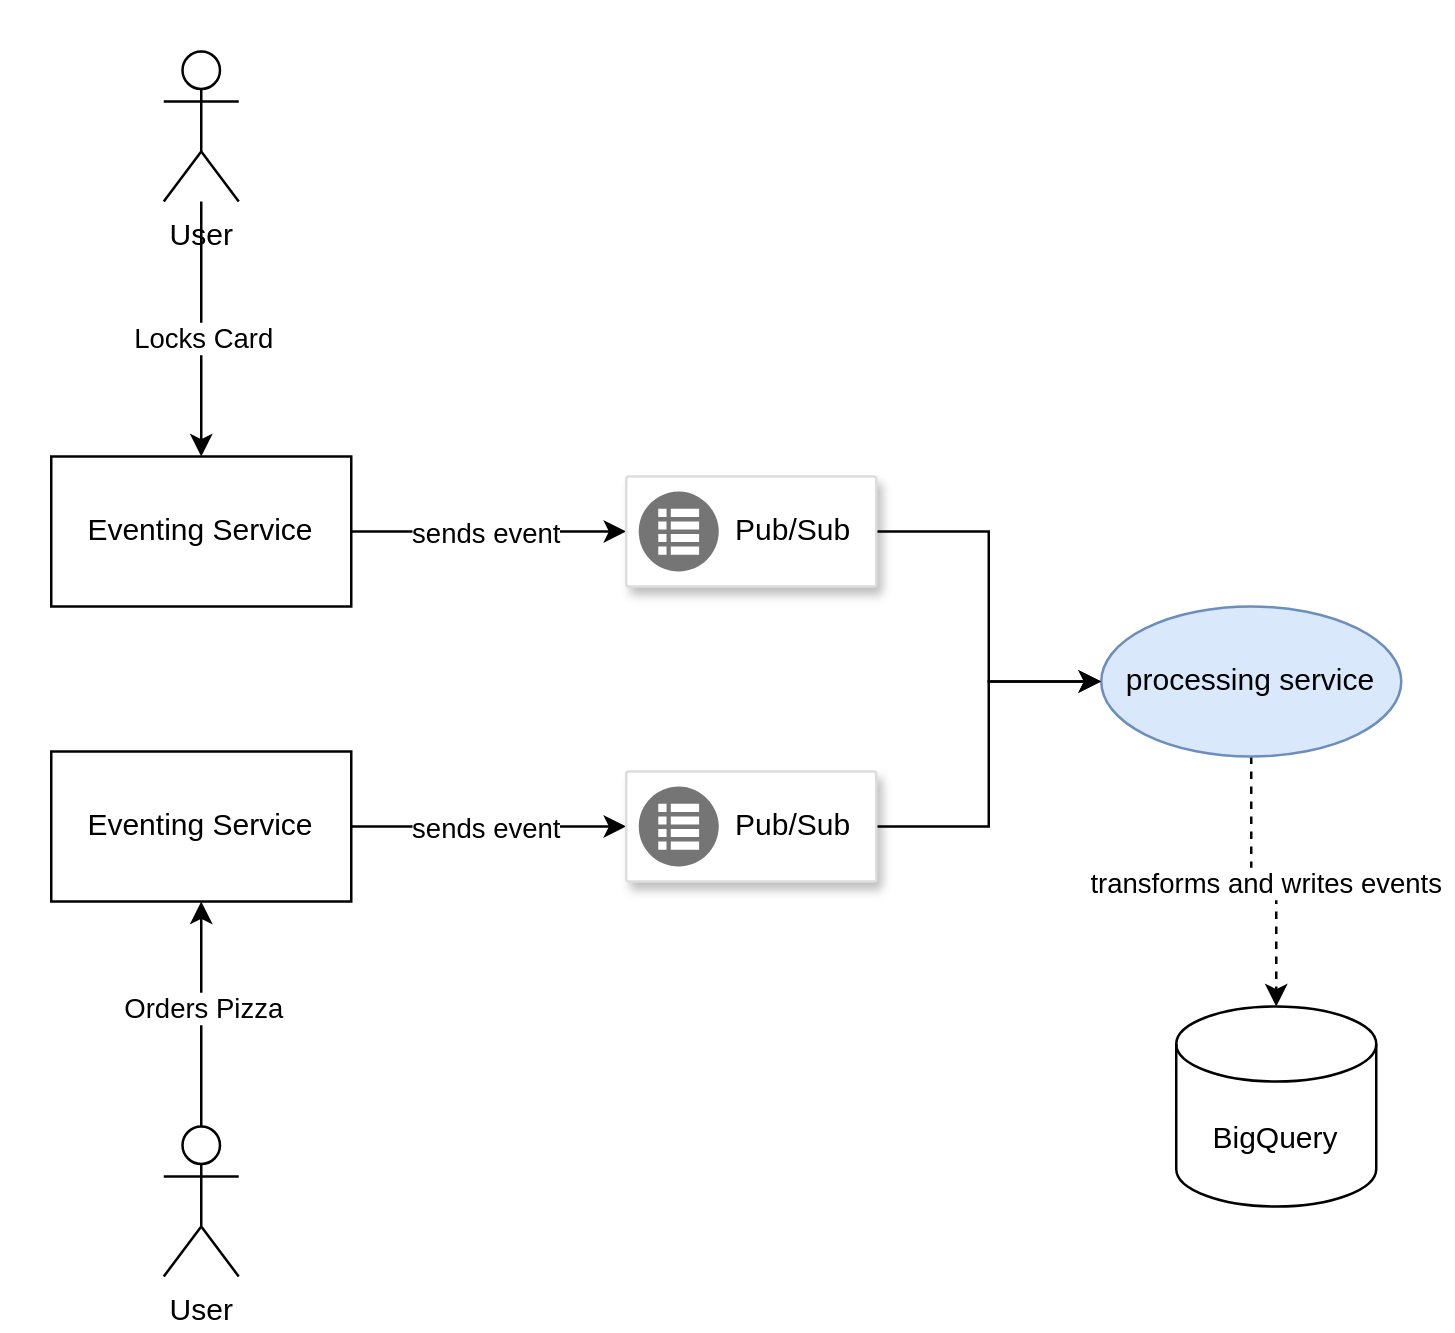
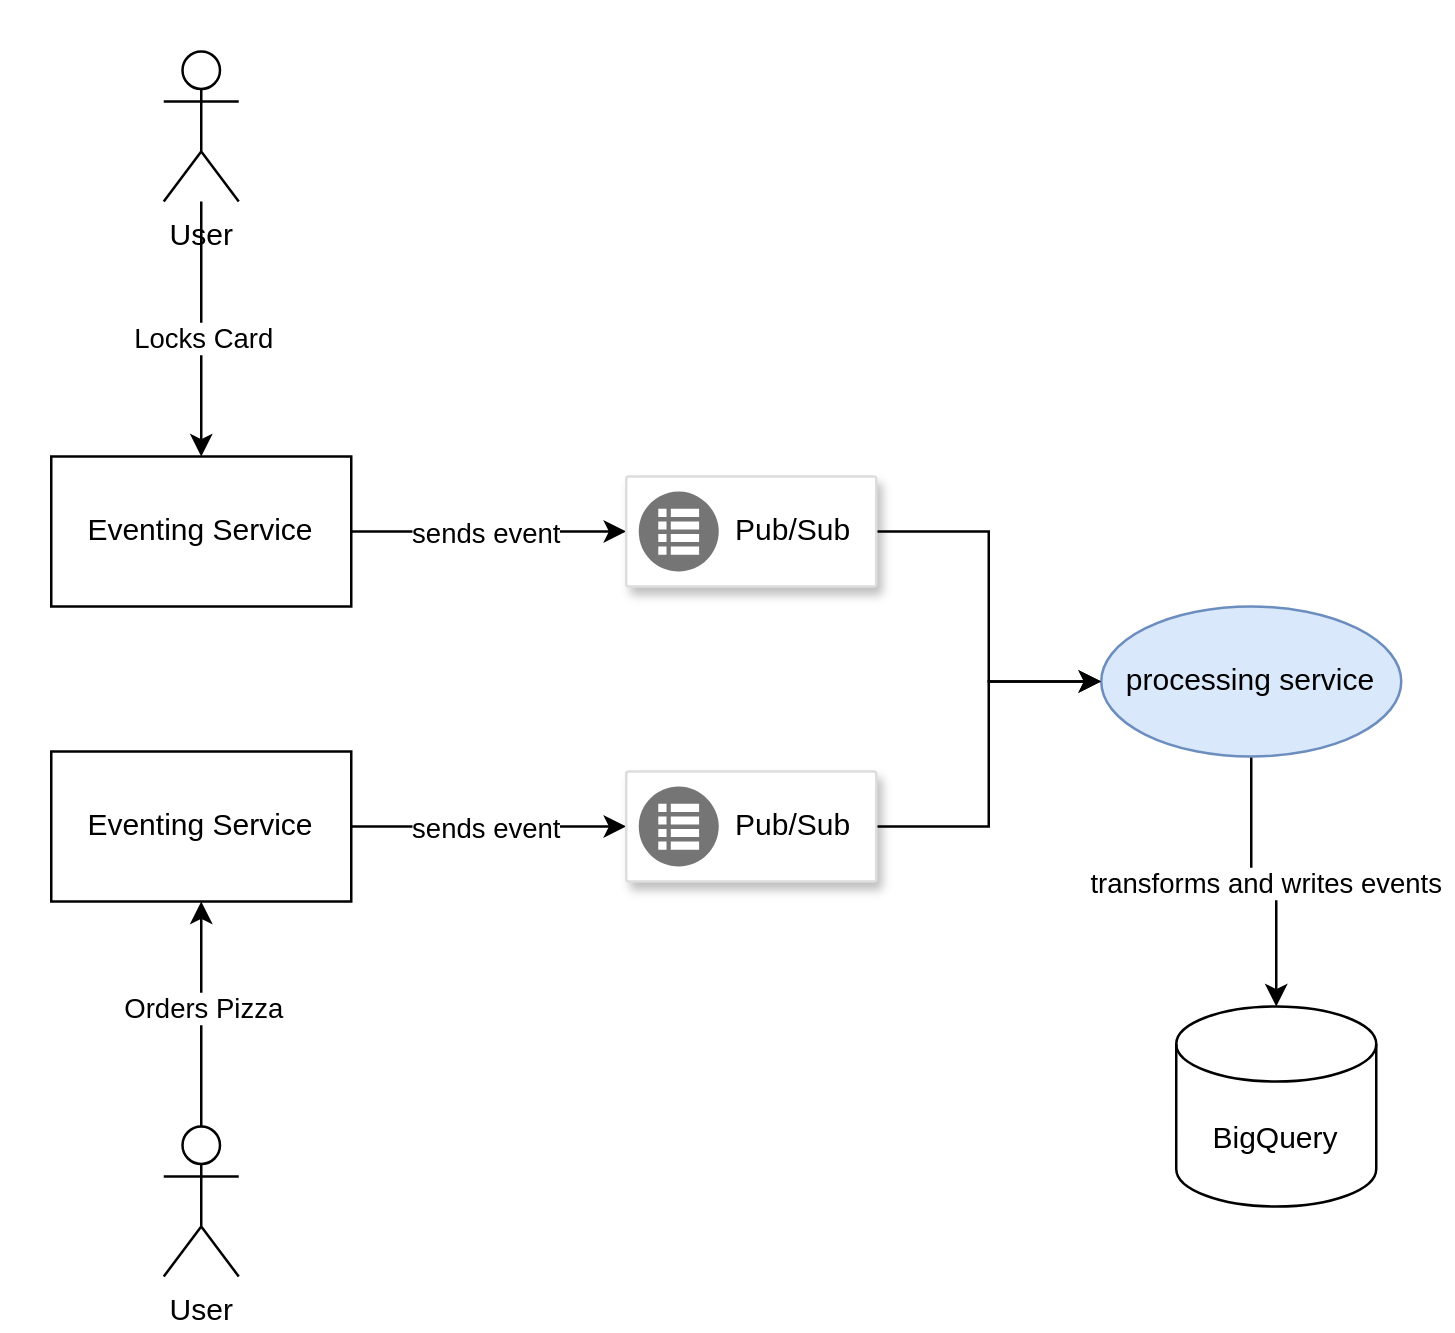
(1251, 812) -> (1251, 812)
